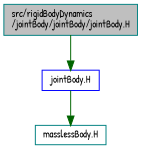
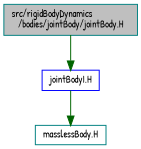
(71, 20) -> (71, 20)
(71, 80) -> (71, 80)
